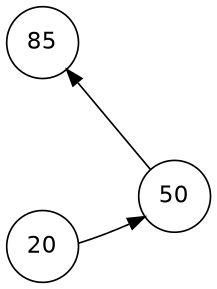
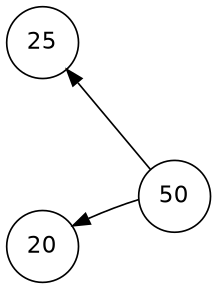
(43, 43) -> (43, 43)
(104, 234) -> (113, 208)
